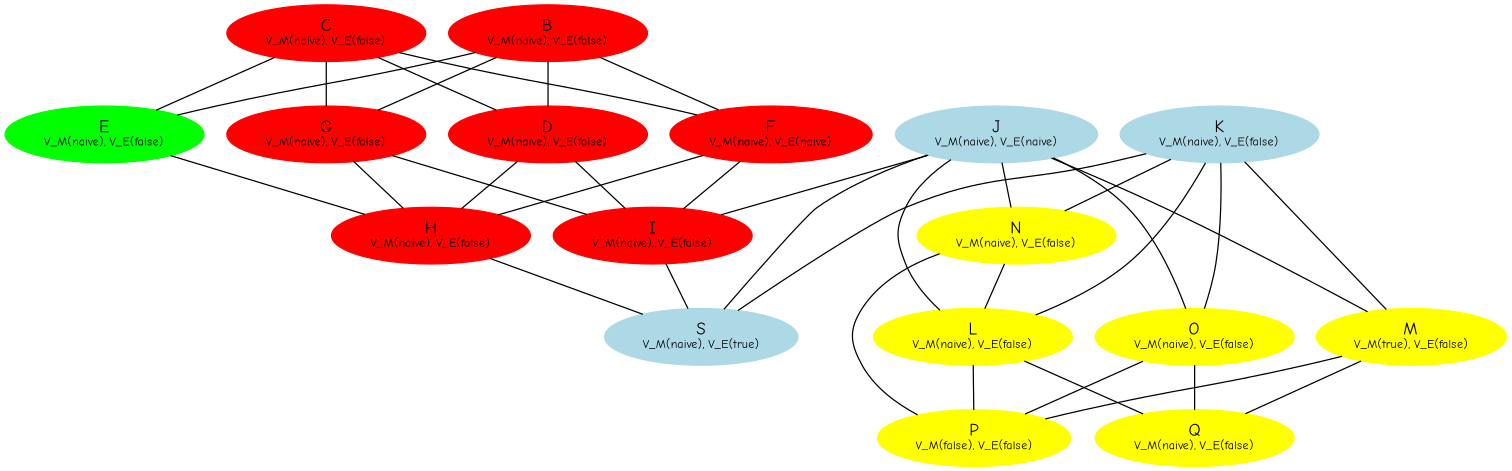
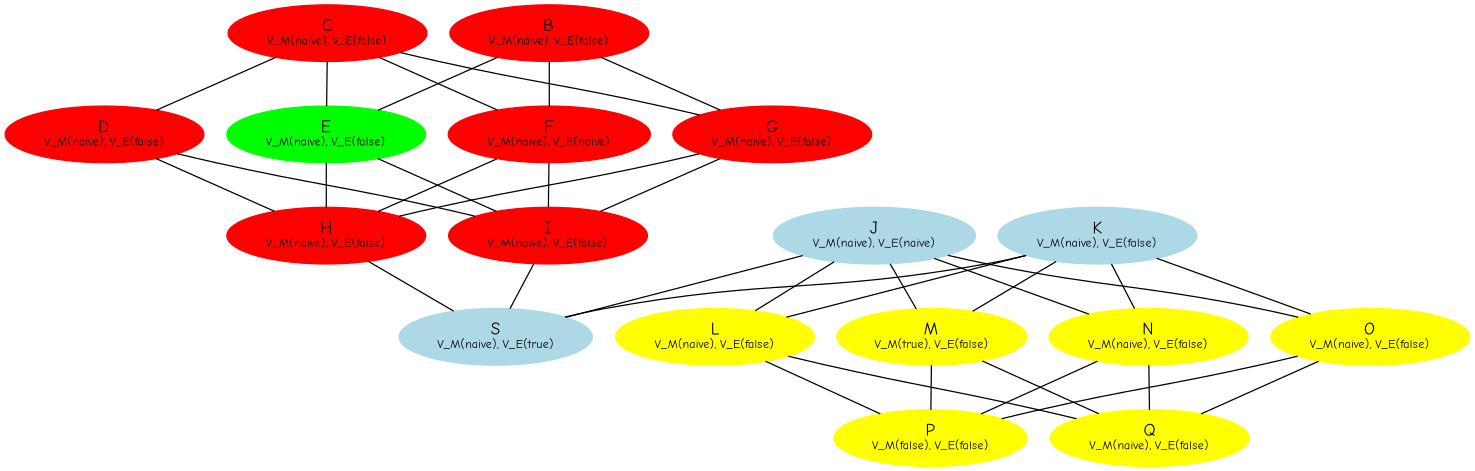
(548, 76) -> none
(825, 185) -> (428, 181)
(995, 286) -> (1149, 380)
